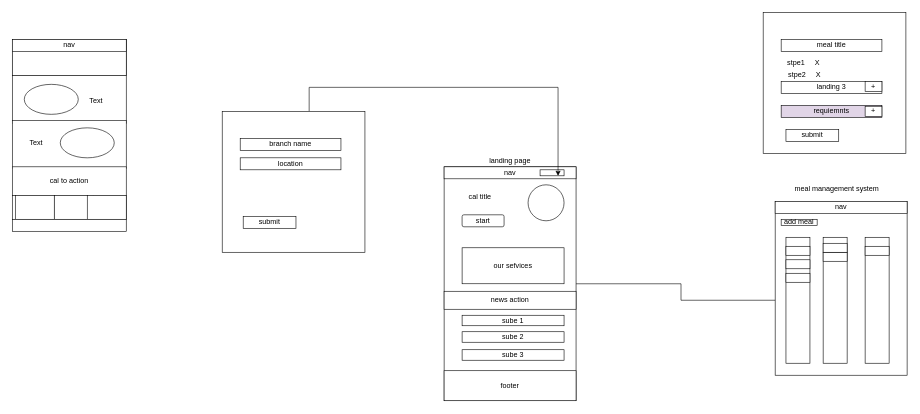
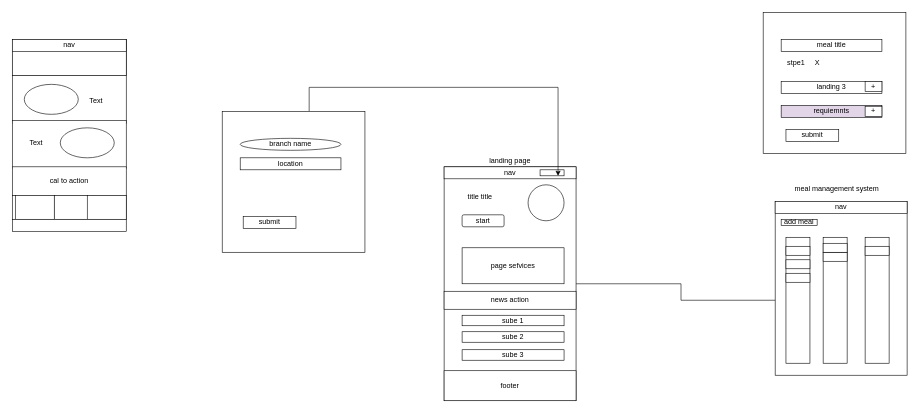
(805, 75) -> none
(291, 144) -> (291, 144)
(480, 197) -> (480, 197)
(513, 266) -> (513, 266)
